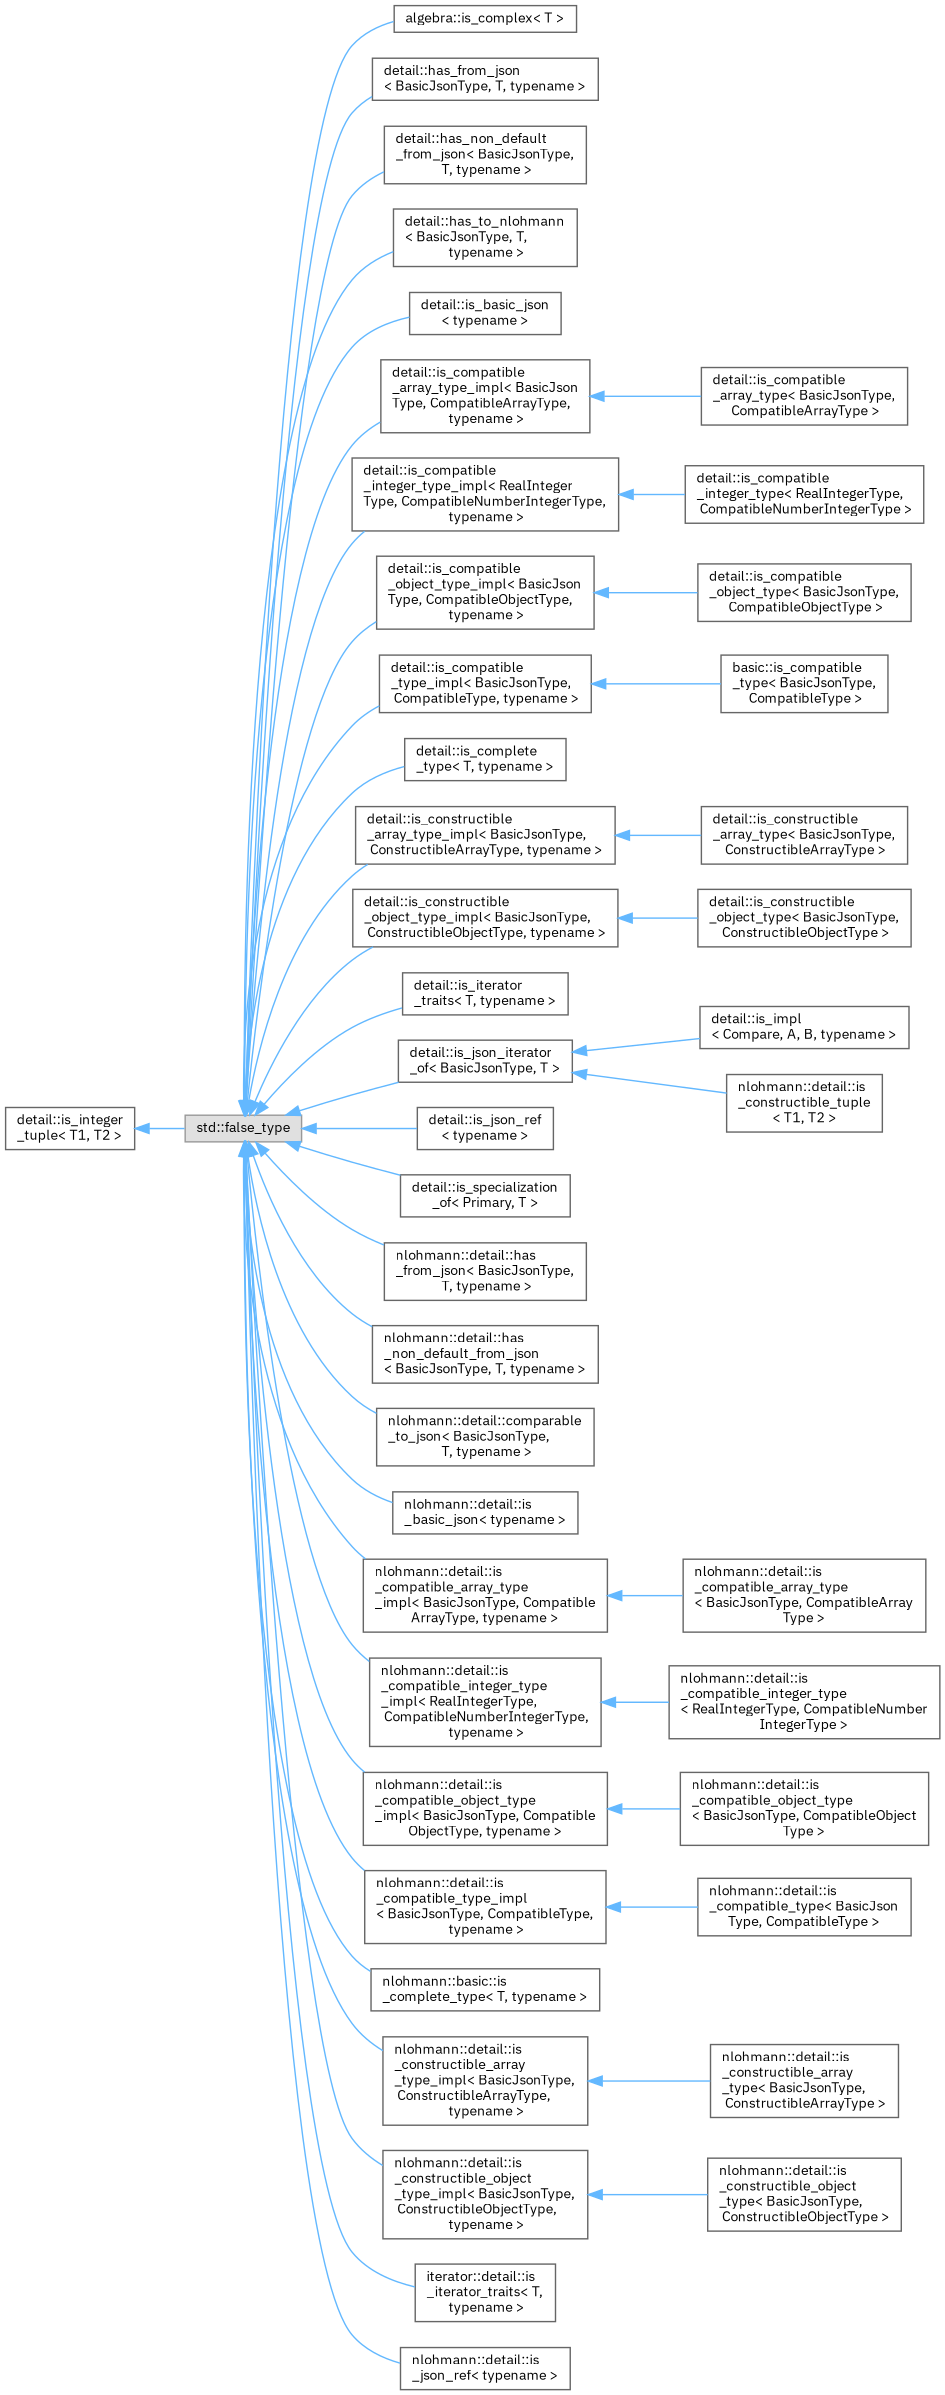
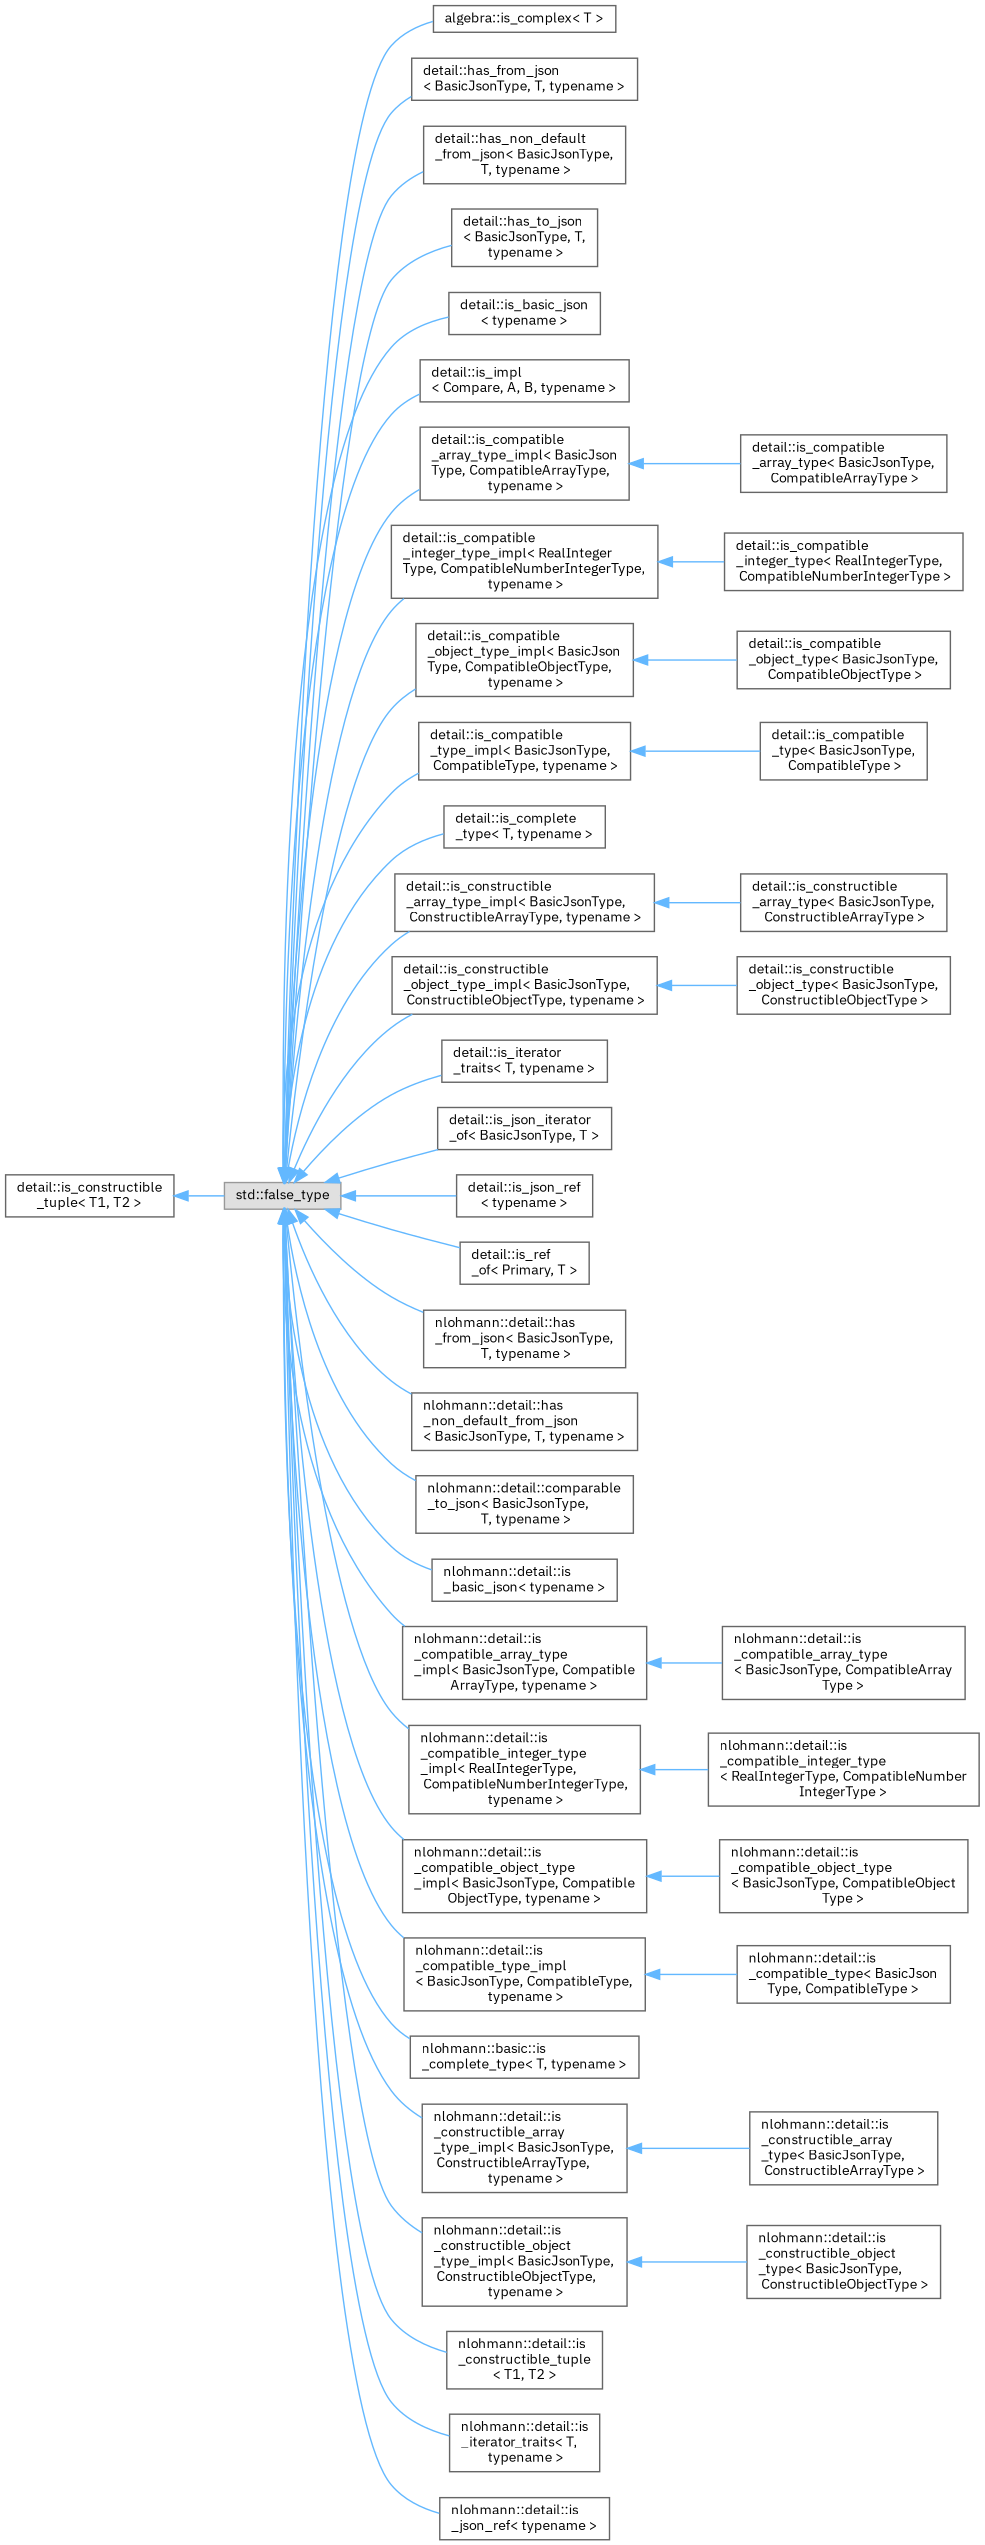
(485, 238) -> (525, 238)
(804, 684) -> (844, 751)
(643, 1045) -> (302, 766)
(657, 1084) -> (335, 2041)
(70, 1129) -> (90, 1196)
(485, 1196) -> (525, 1263)
(485, 2293) -> (525, 2443)
